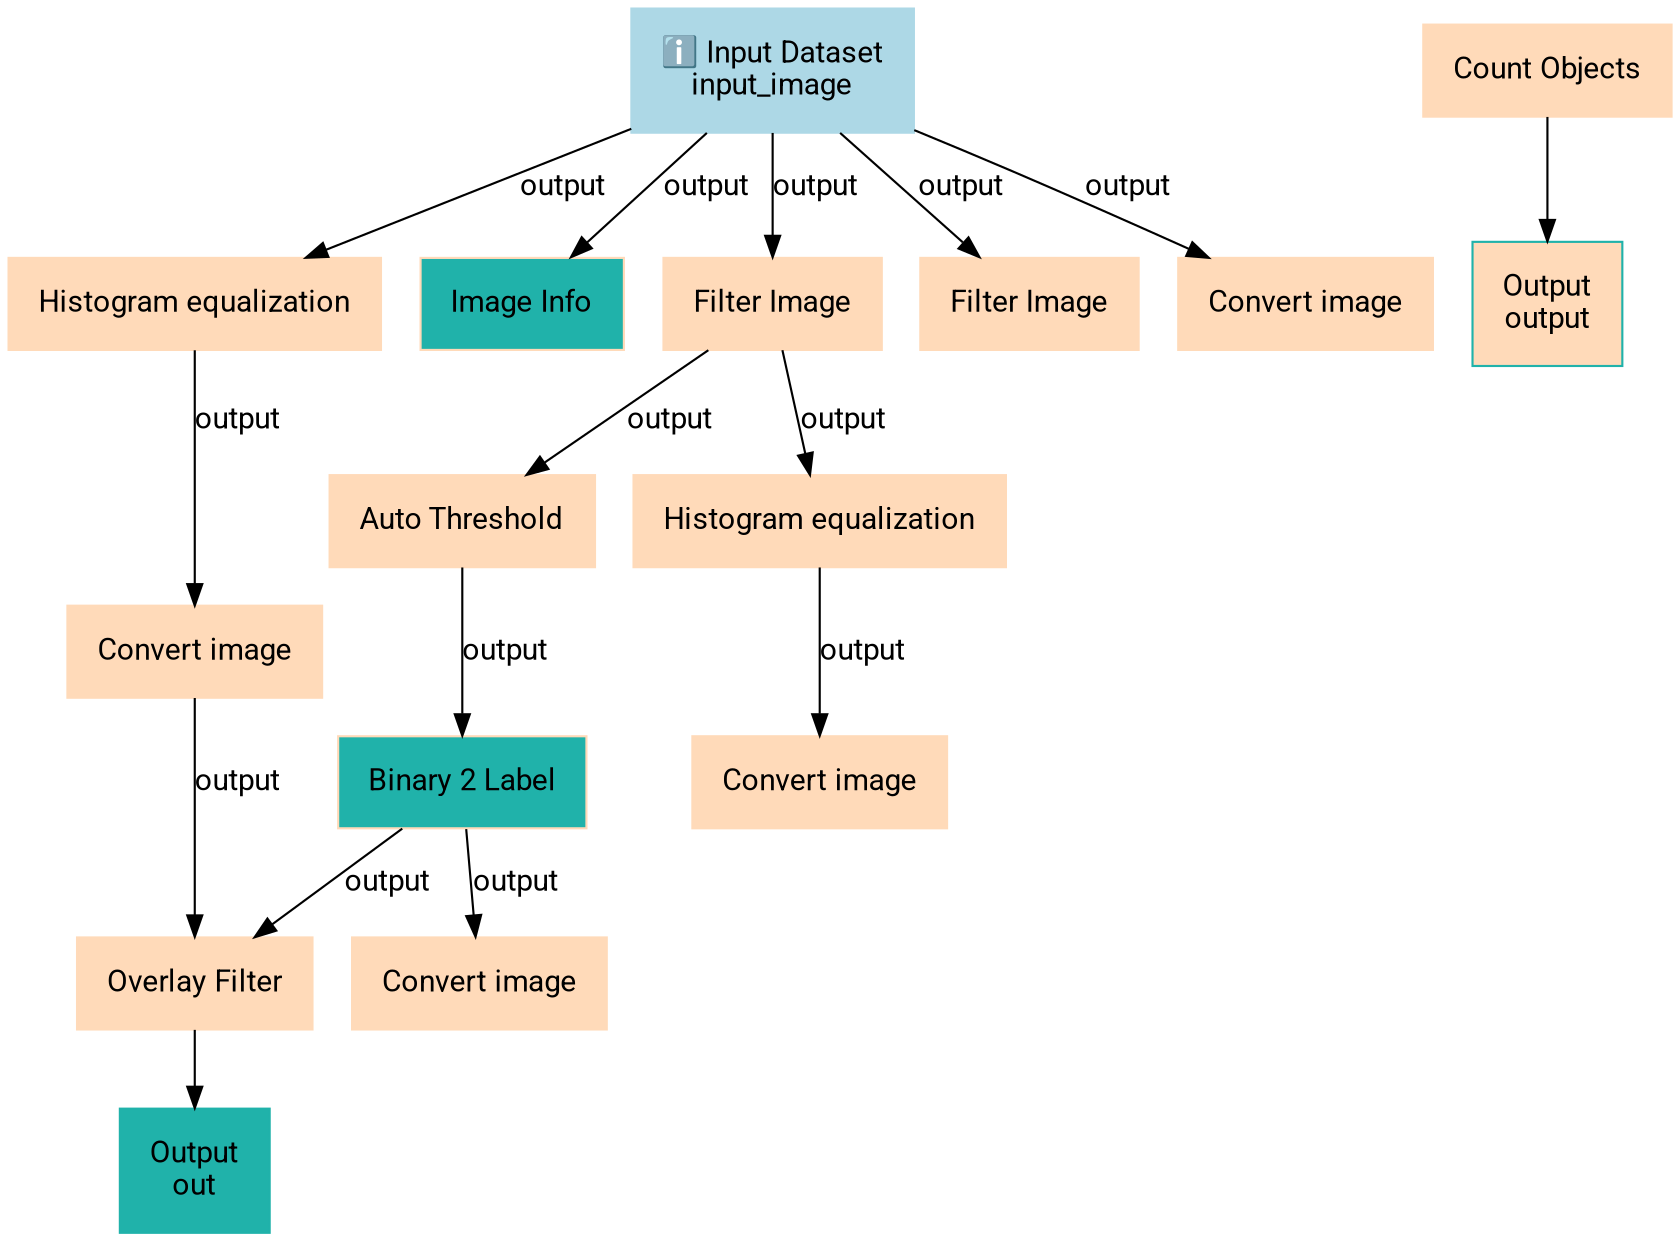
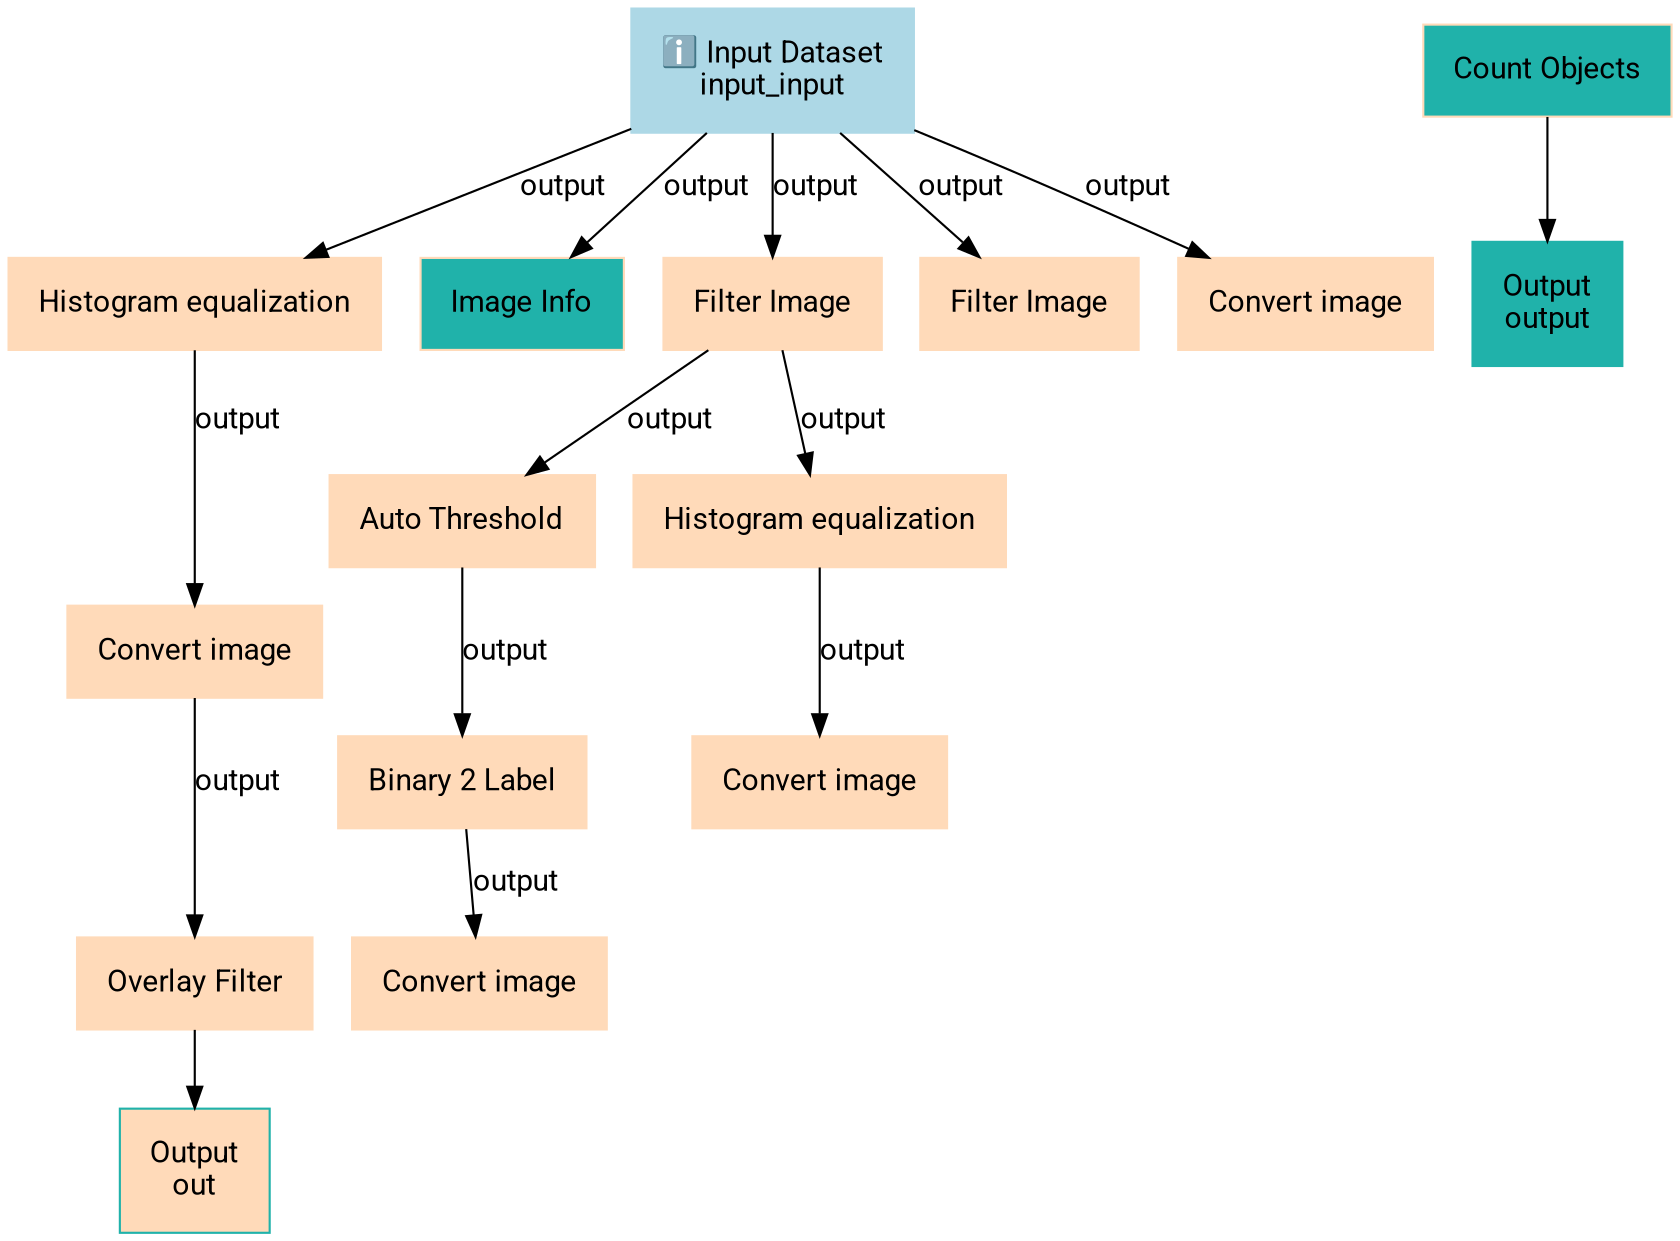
(773, 71) -> (773, 71)
(1547, 71) -> (1547, 71)
(1547, 304) -> (1547, 304)
(462, 782) -> (462, 782)
(337, 876) -> none
(195, 1171) -> (195, 1171)
